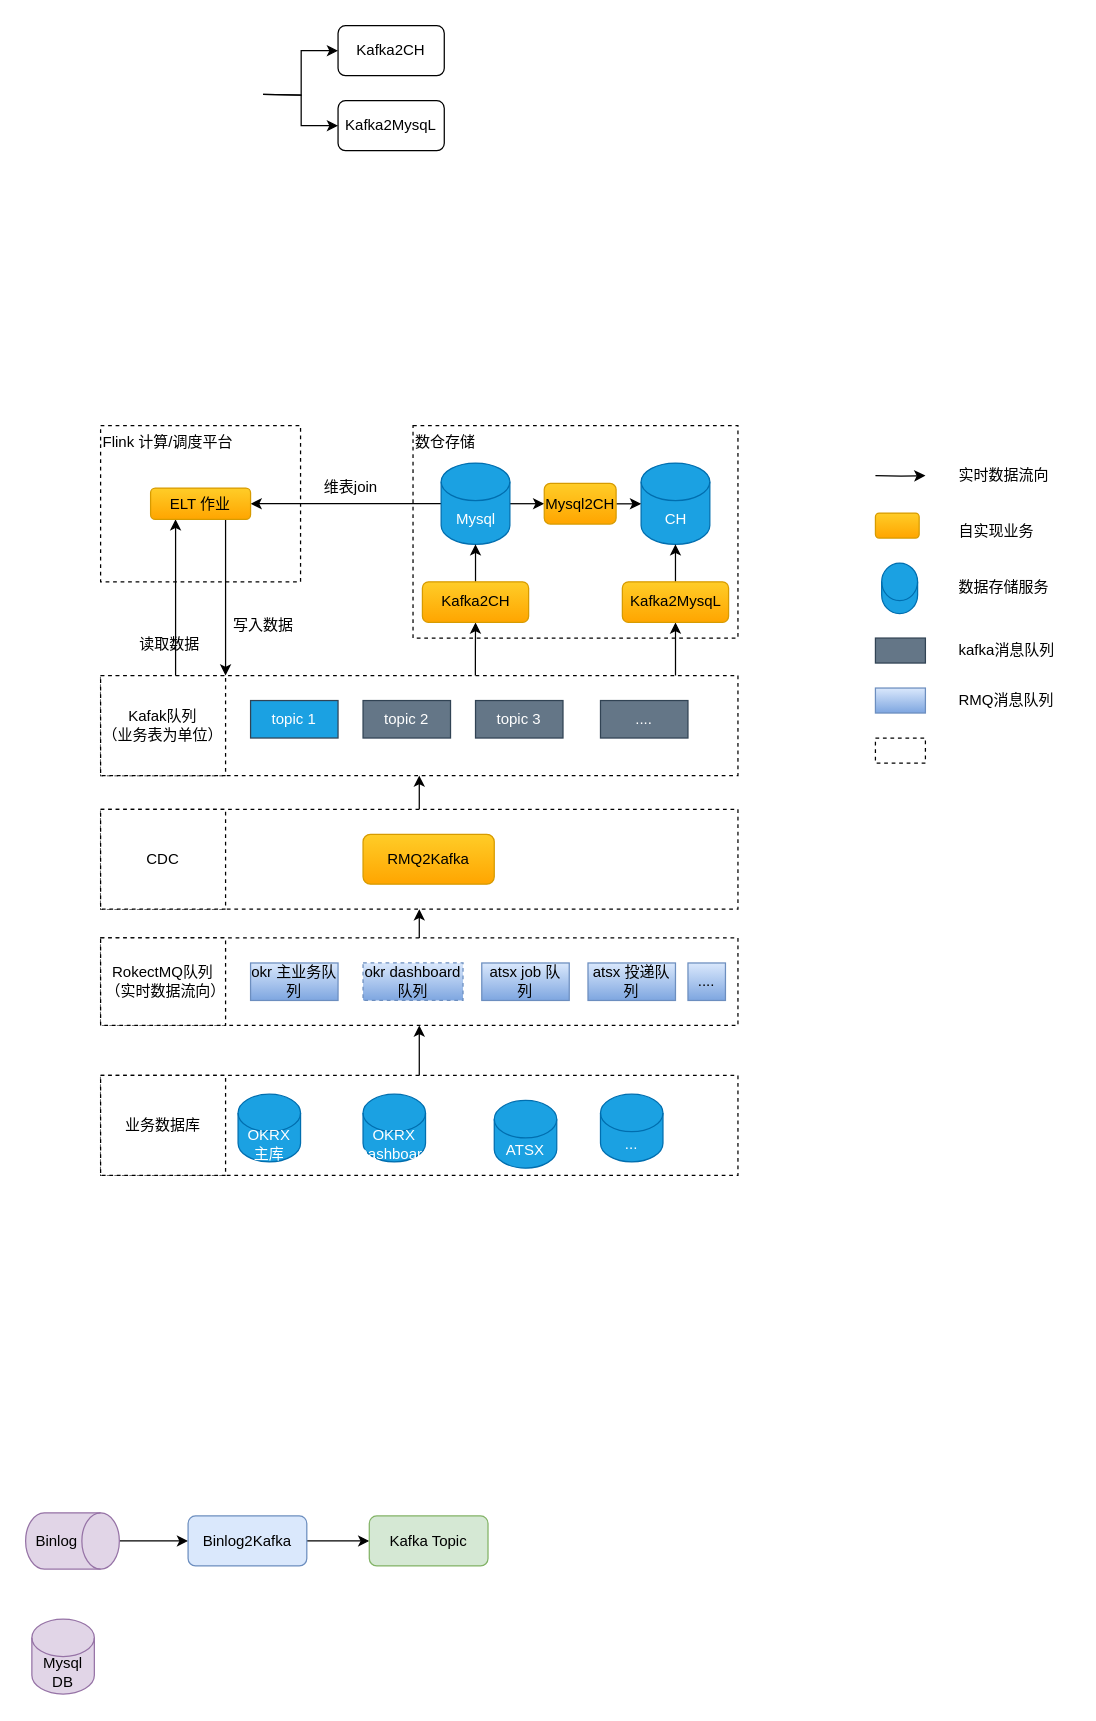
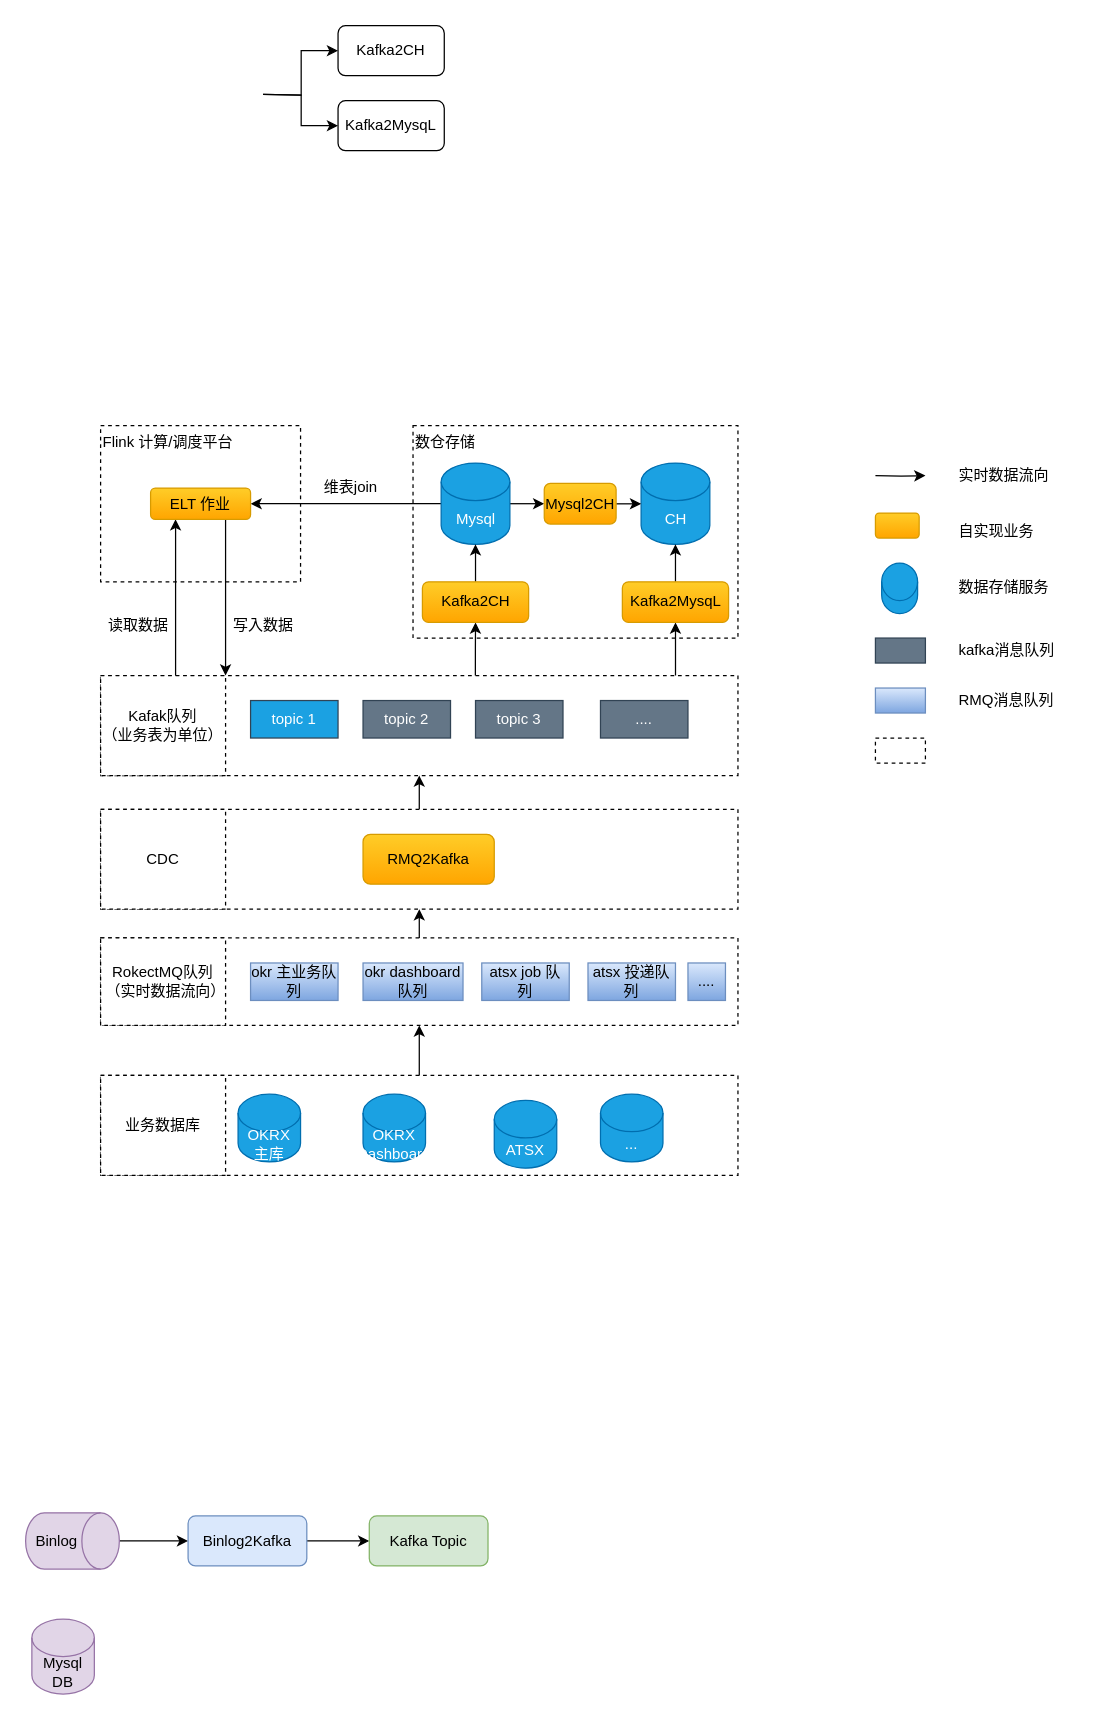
(169, 644) -> (138, 626)
(413, 982) -> (413, 982)
